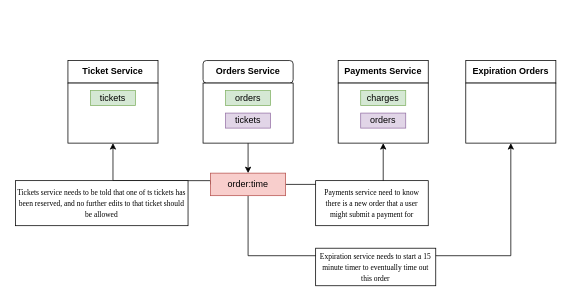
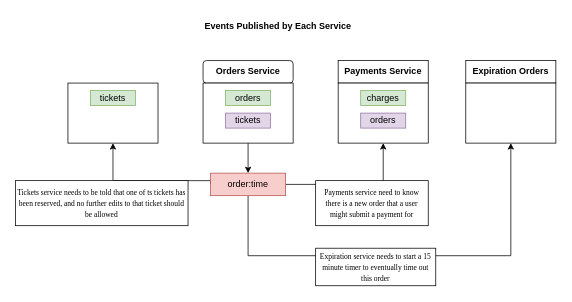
none -> (278, 27)
(113, 72) -> none
